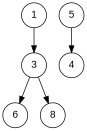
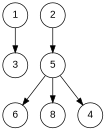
none -> (53, 15)
(26, 87) -> (36, 87)
(42, 87) -> (53, 87)
